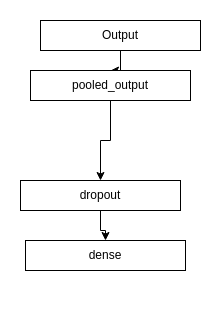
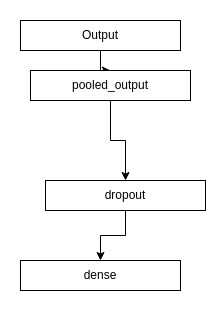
(121, 36) -> (101, 36)
(101, 196) -> (126, 196)
(106, 256) -> (101, 276)
